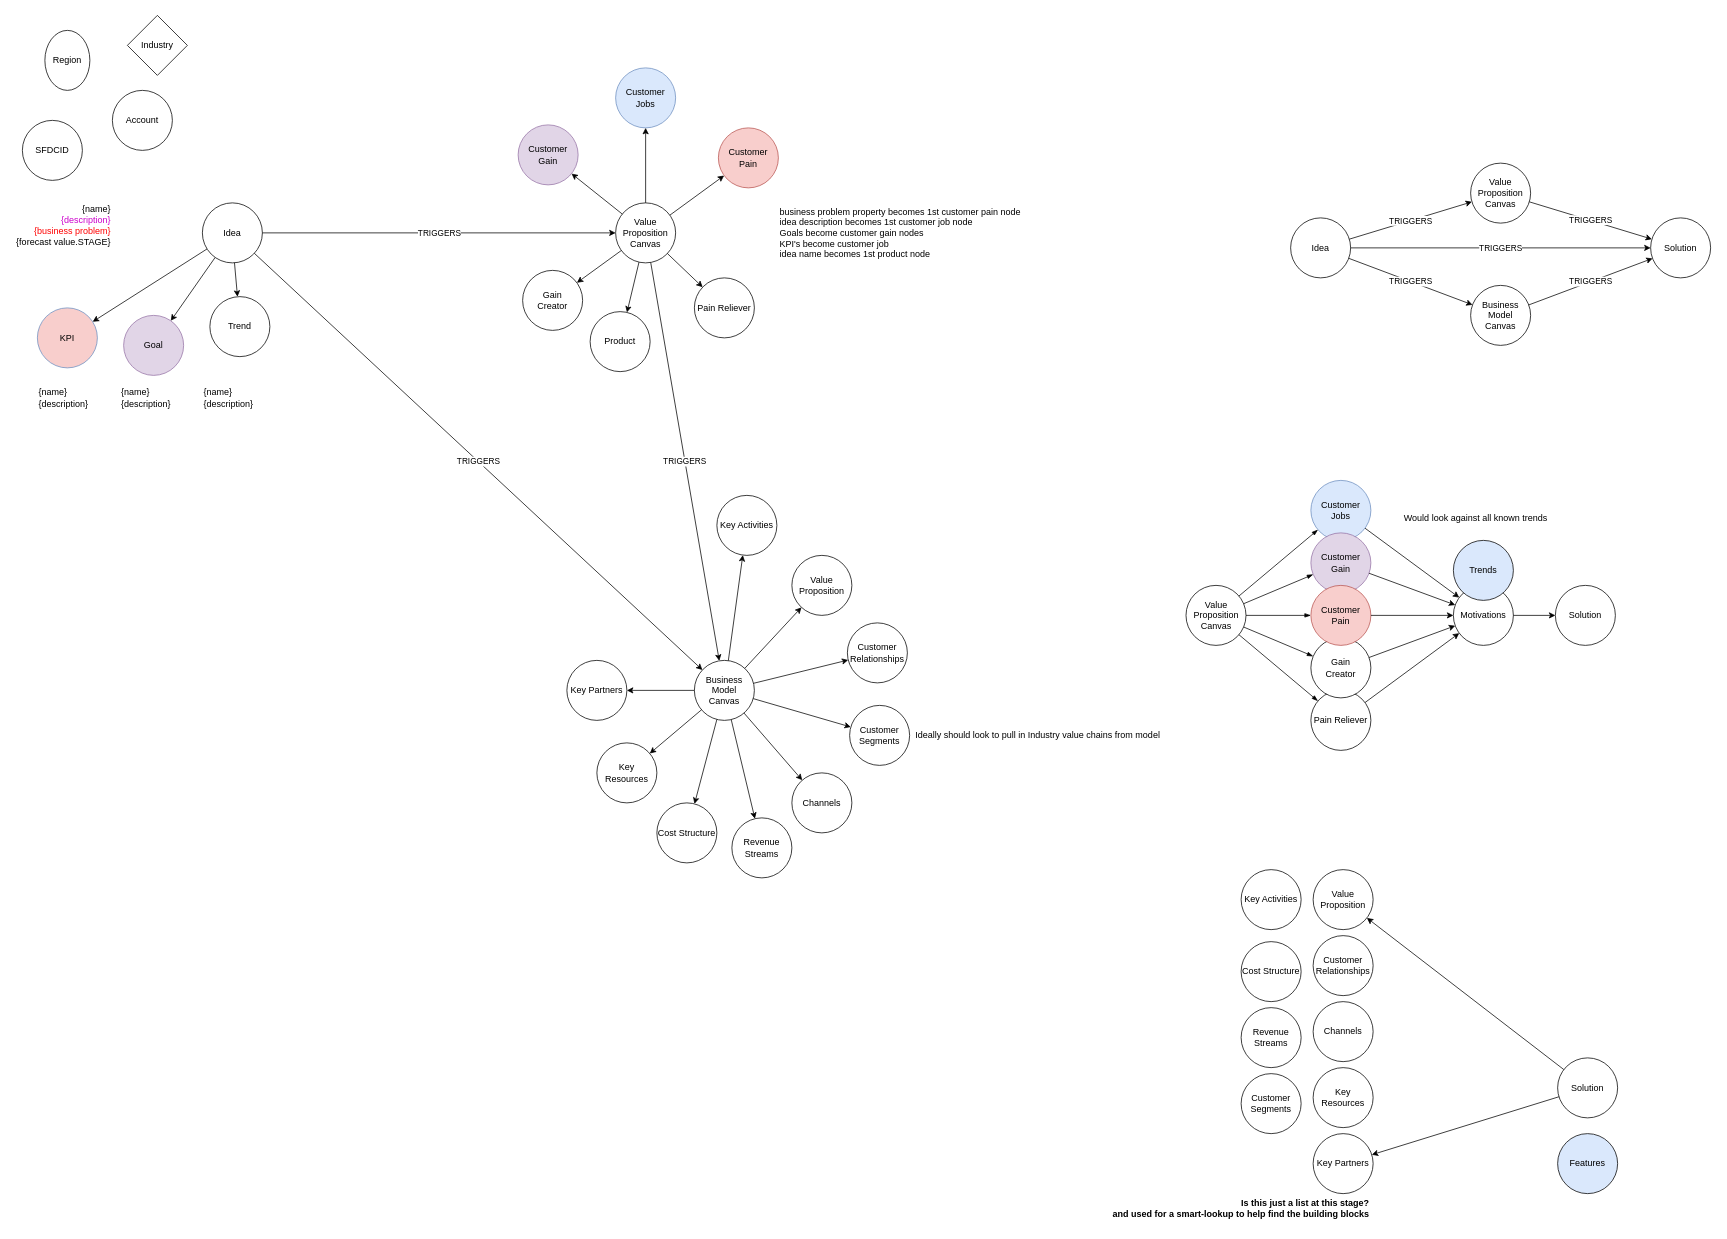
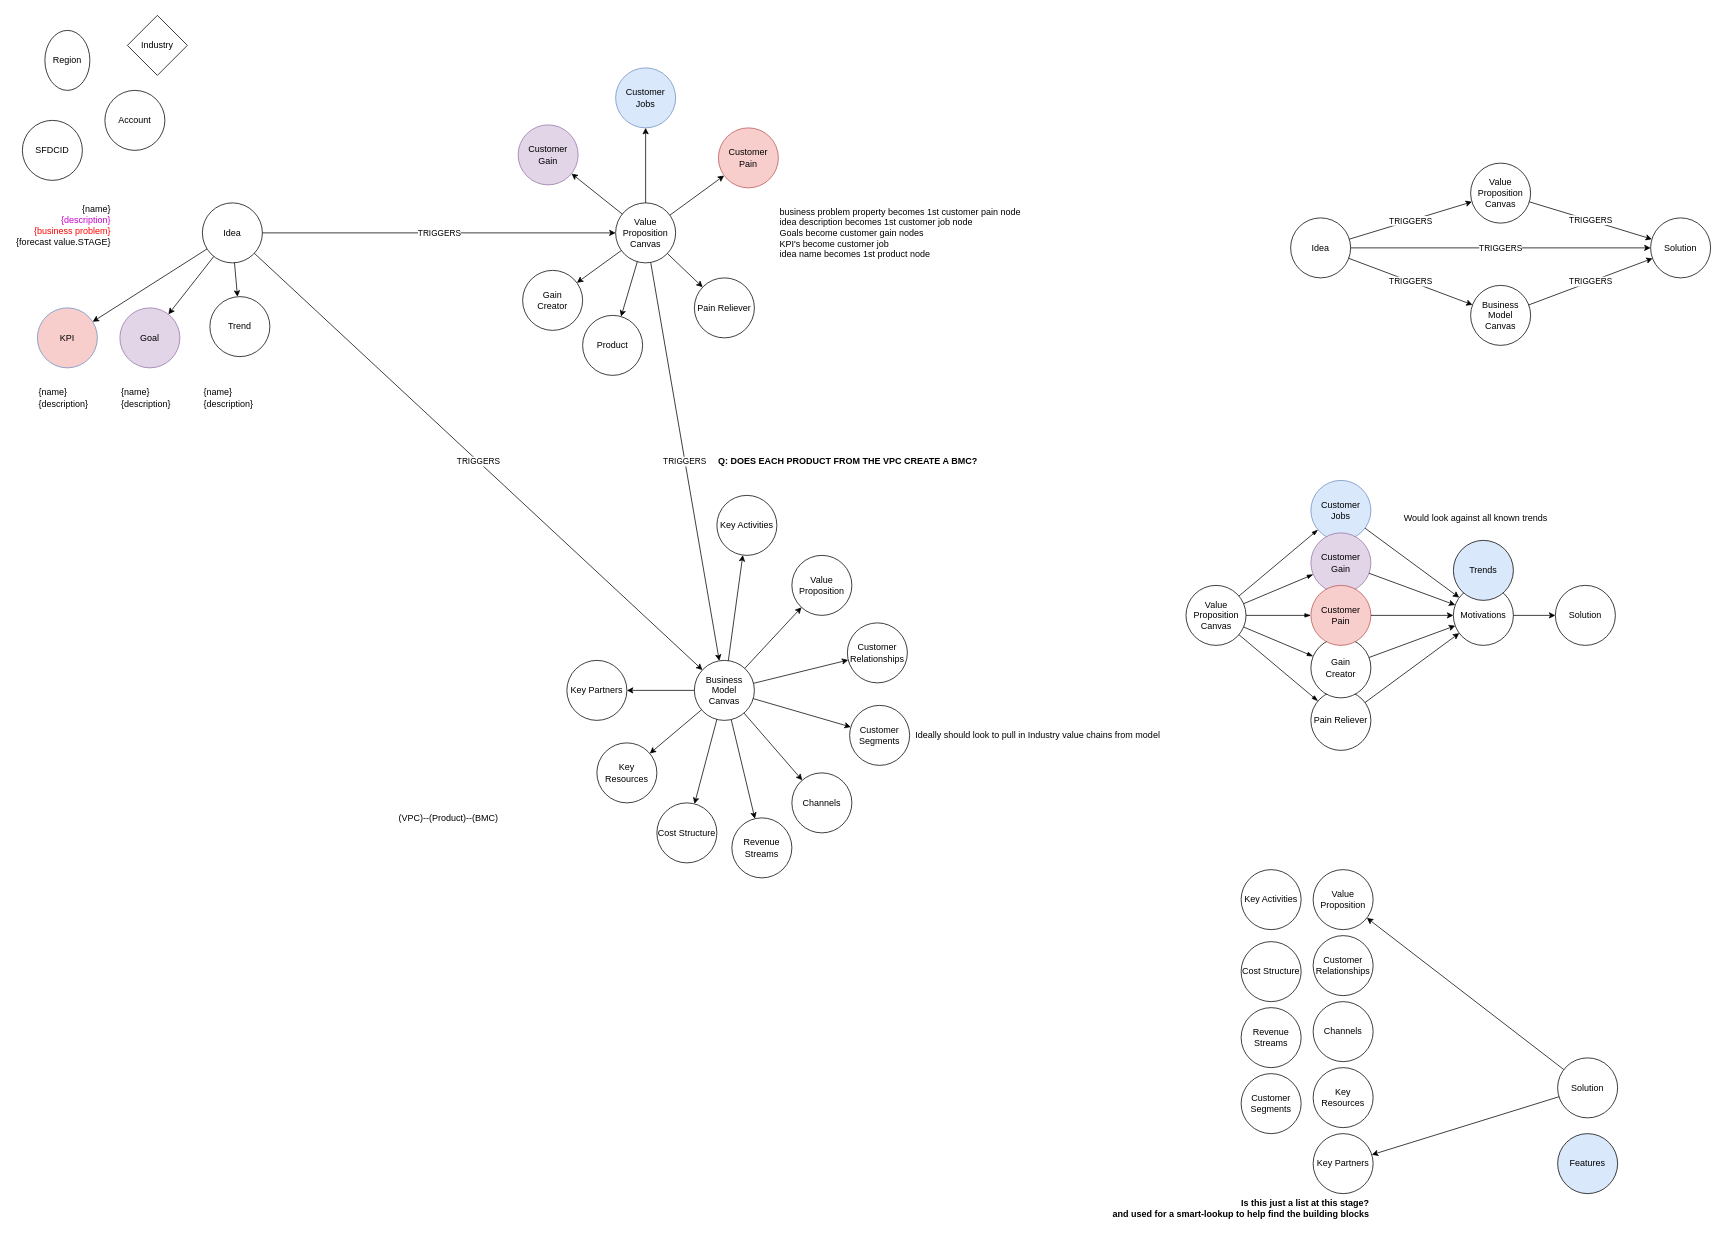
(142, 120) -> (135, 120)
(620, 342) -> (612, 345)
(153, 345) -> (150, 338)
none -> (858, 462)
none -> (475, 818)
